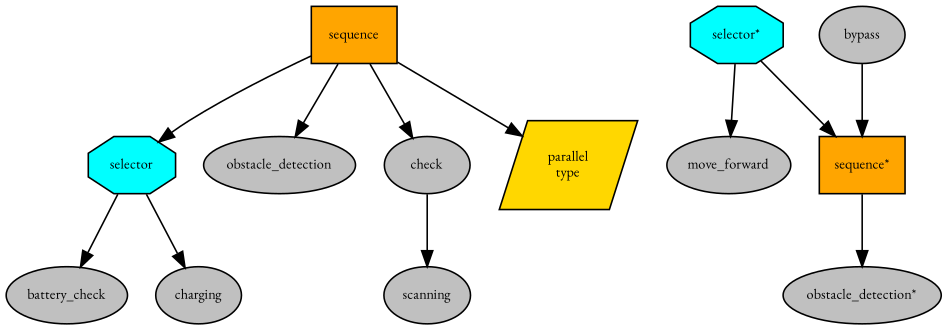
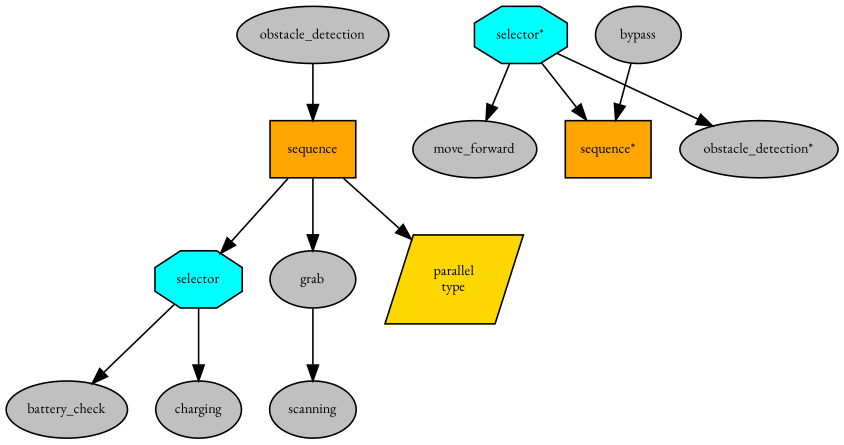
(321, 94) -> (313, 84)
(427, 165) -> (313, 279)
(862, 222) -> (635, 90)
